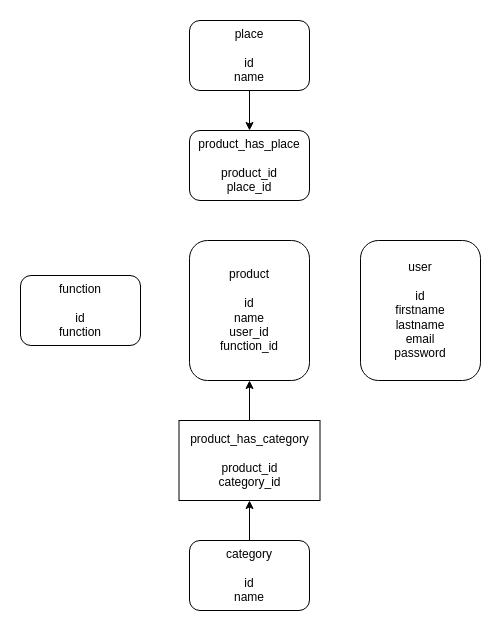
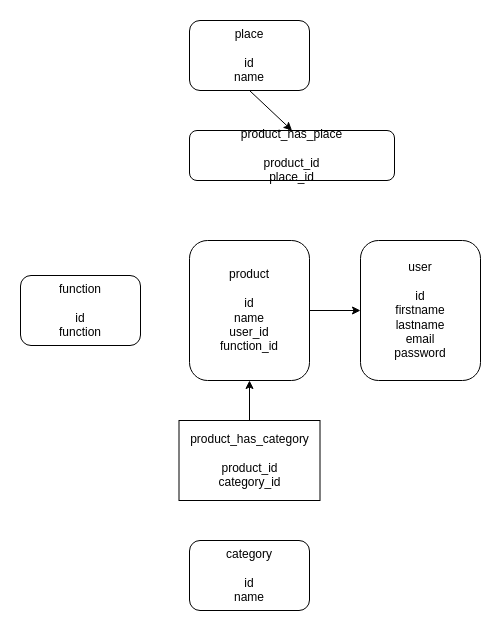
(250, 166) -> (292, 156)
none -> (332, 311)
(250, 524) -> none
